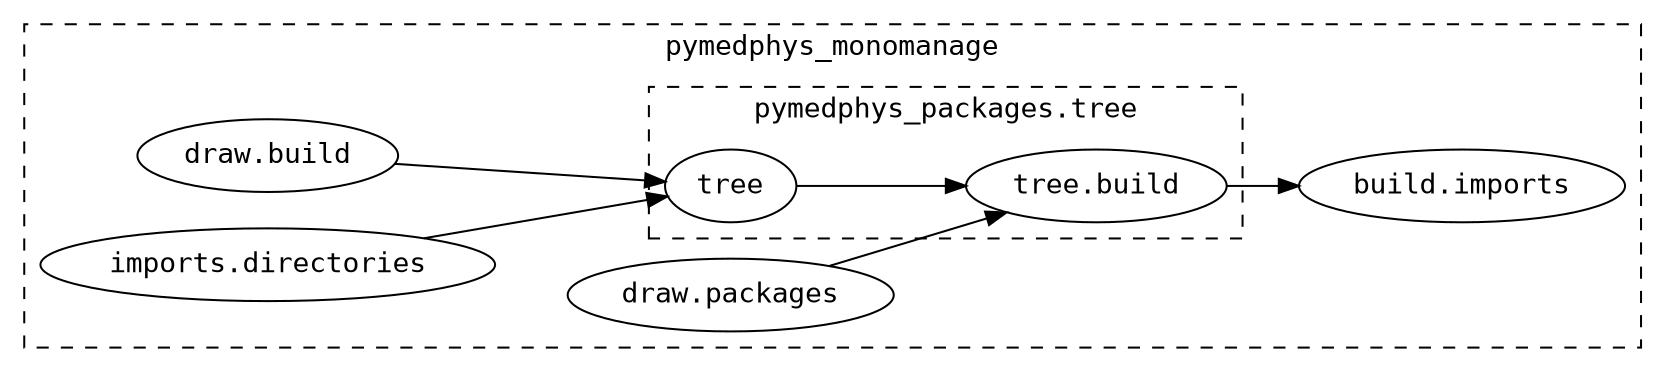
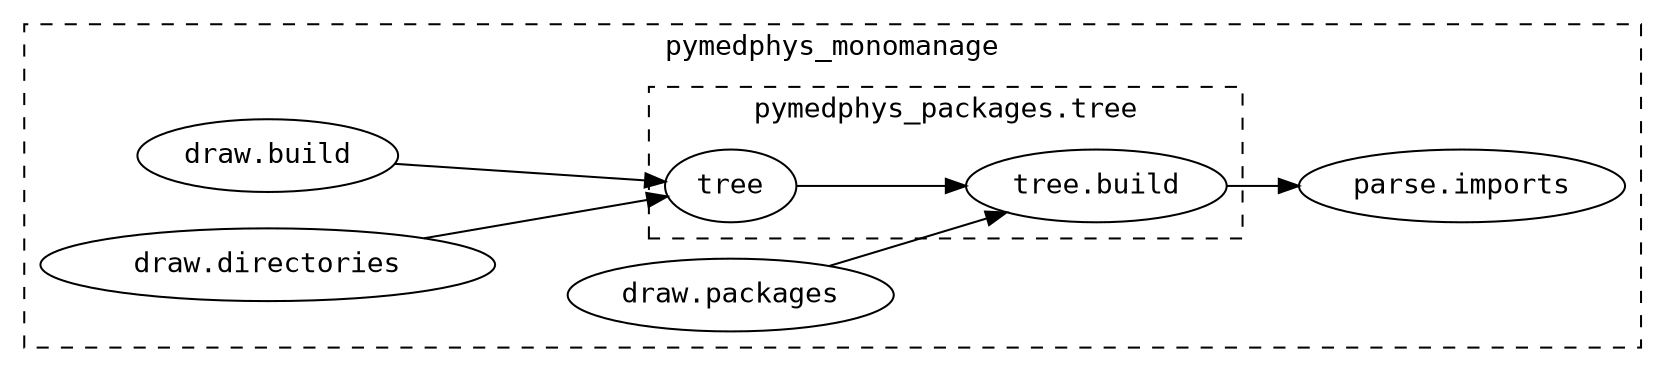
(1462, 186) -> (1462, 186)
(268, 265) -> (268, 265)
